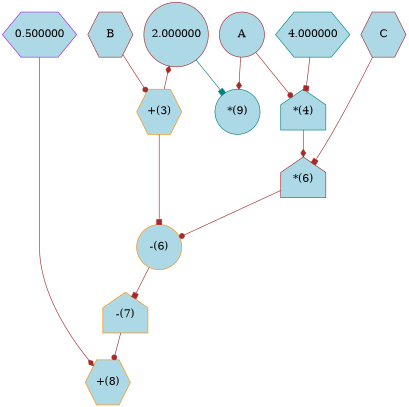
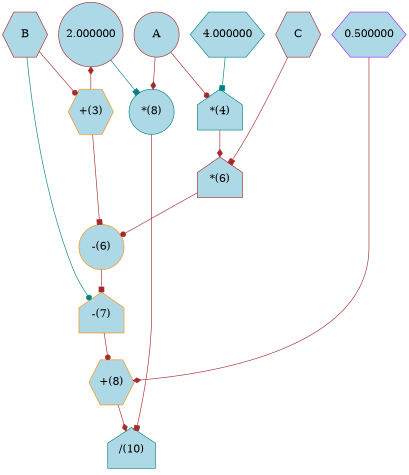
(308, 71) -> (224, 71)
(238, 112) -> (152, 112)
none -> (46, 179)
none -> (132, 450)
